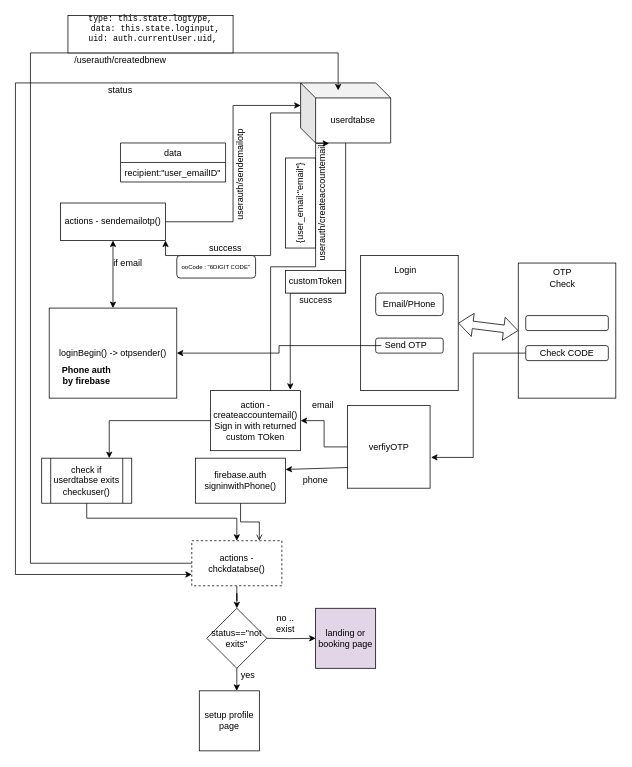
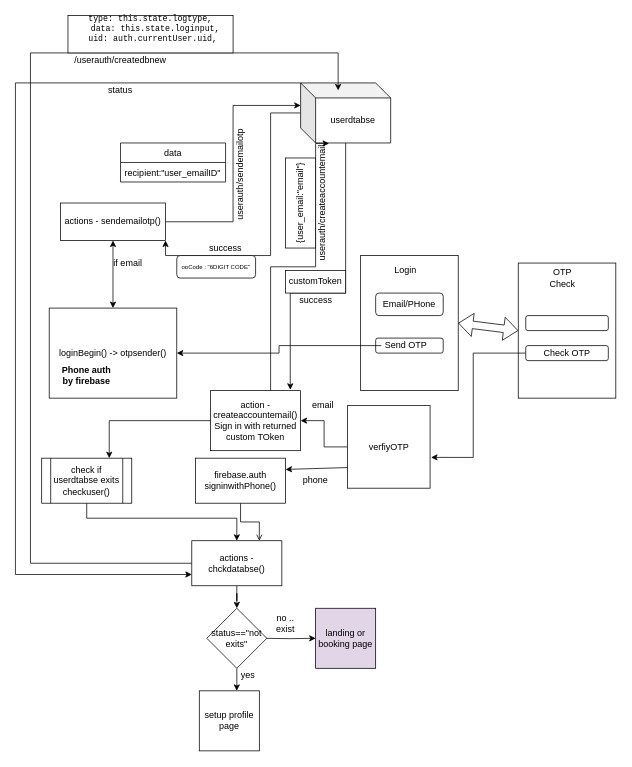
(567, 353) -> (567, 353)
(237, 563) -> (237, 563)
